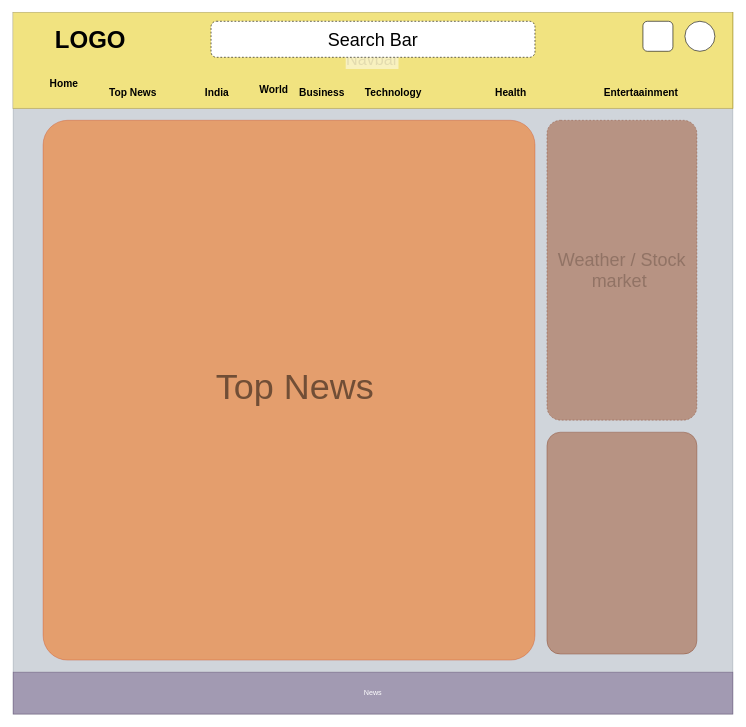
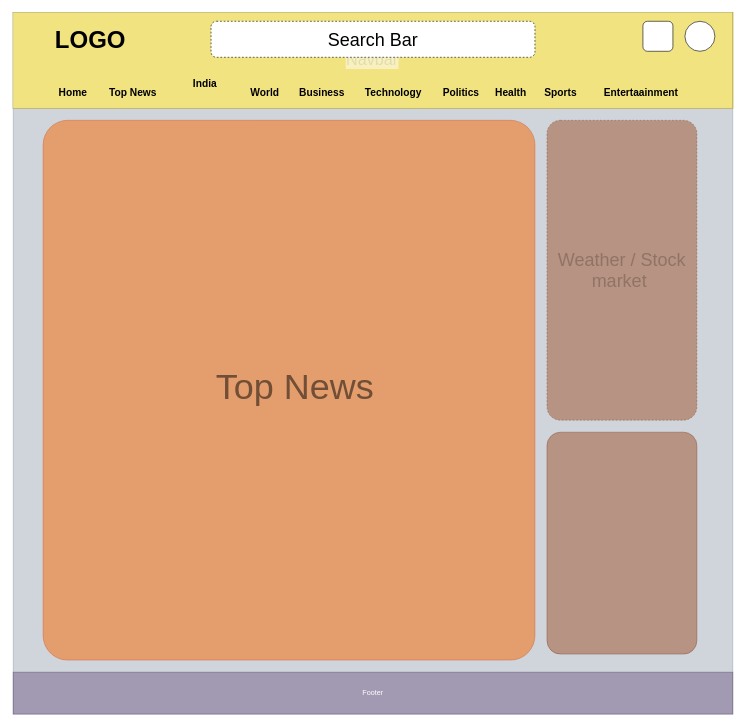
(64, 84) -> (73, 93)
(274, 90) -> (265, 93)
(217, 93) -> (205, 84)
none -> (461, 93)
none -> (561, 93)
(373, 693) -> (373, 693)
